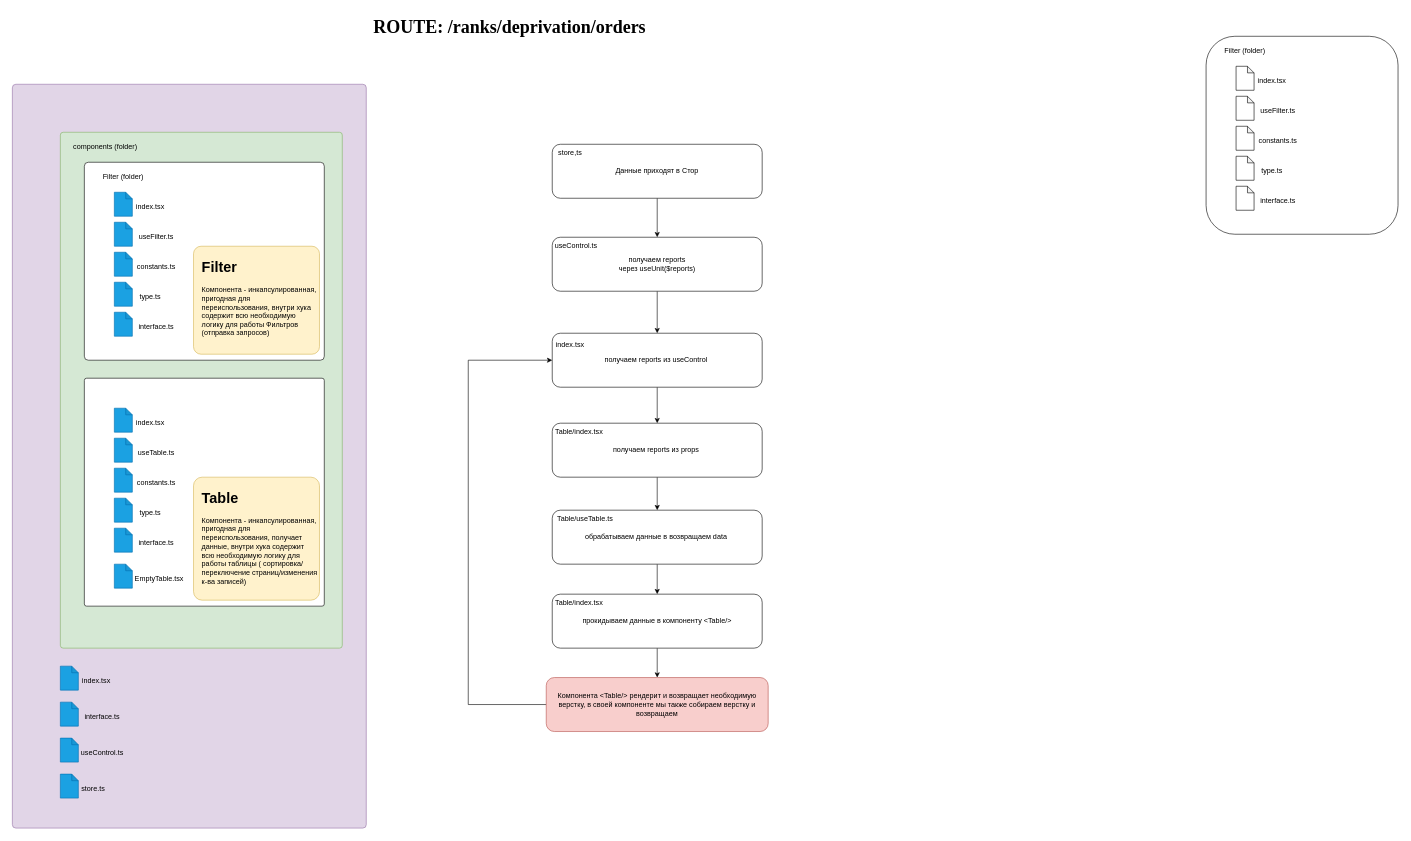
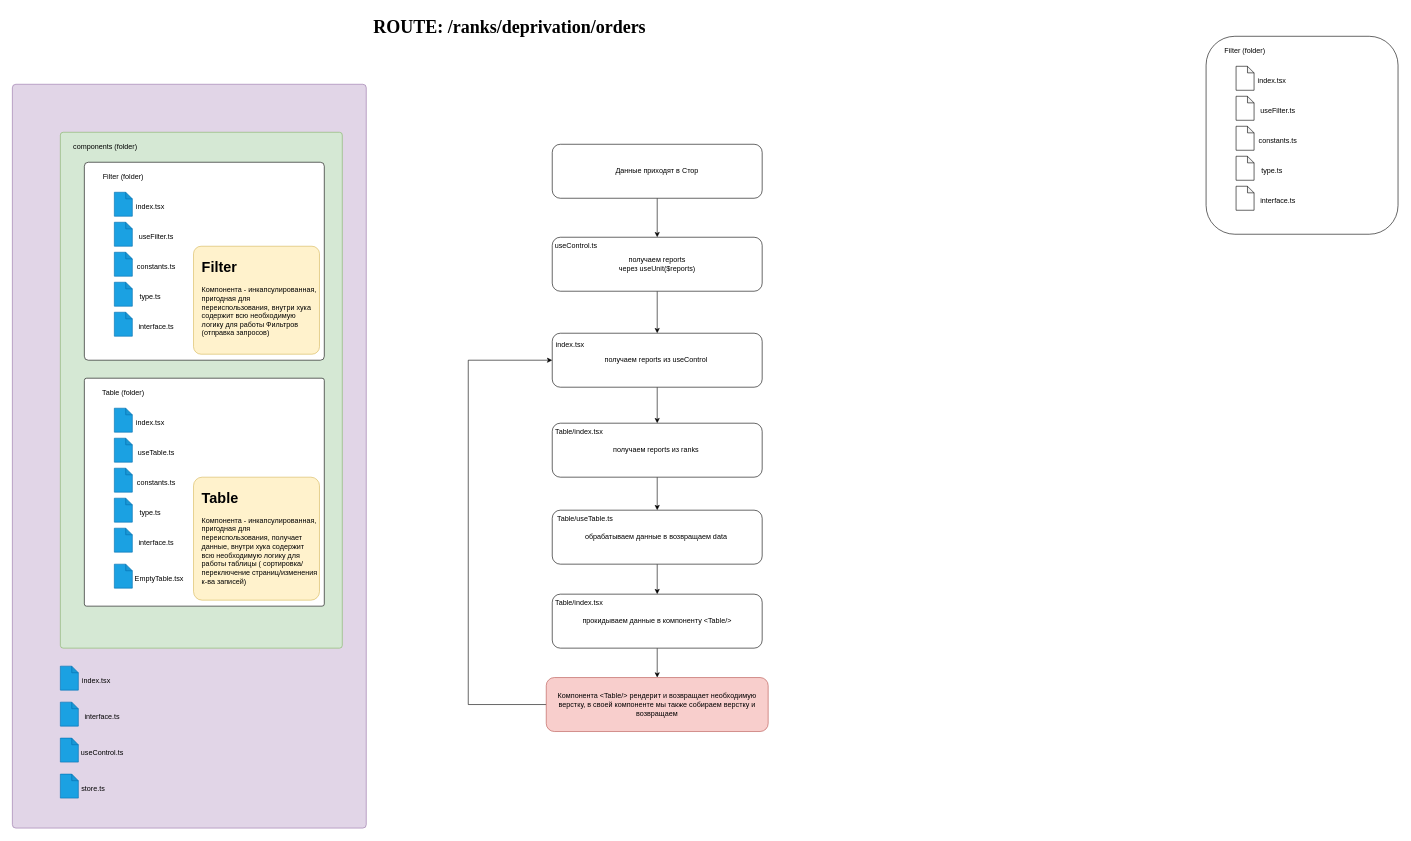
(570, 153) -> none
none -> (123, 393)
(657, 450) -> (657, 450)
